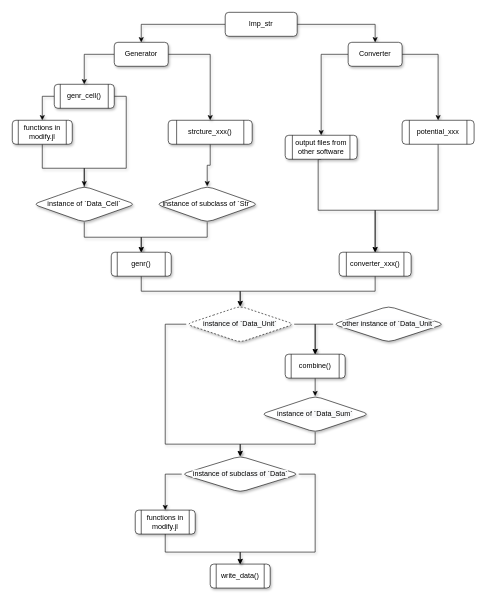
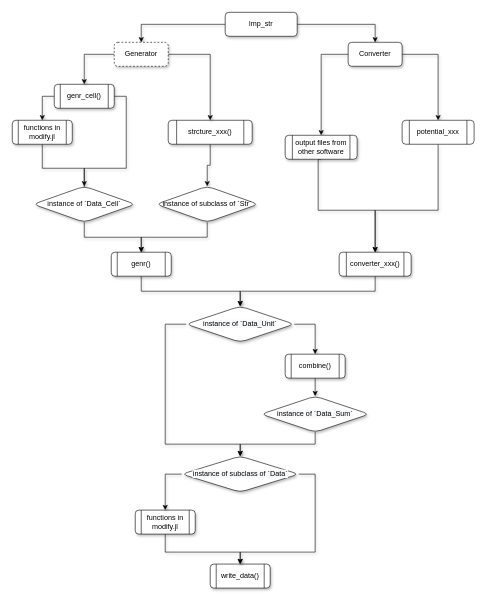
(141, 54) -> (141, 54)
(240, 324) -> (240, 324)
(325, 324) -> none
(389, 324) -> none
